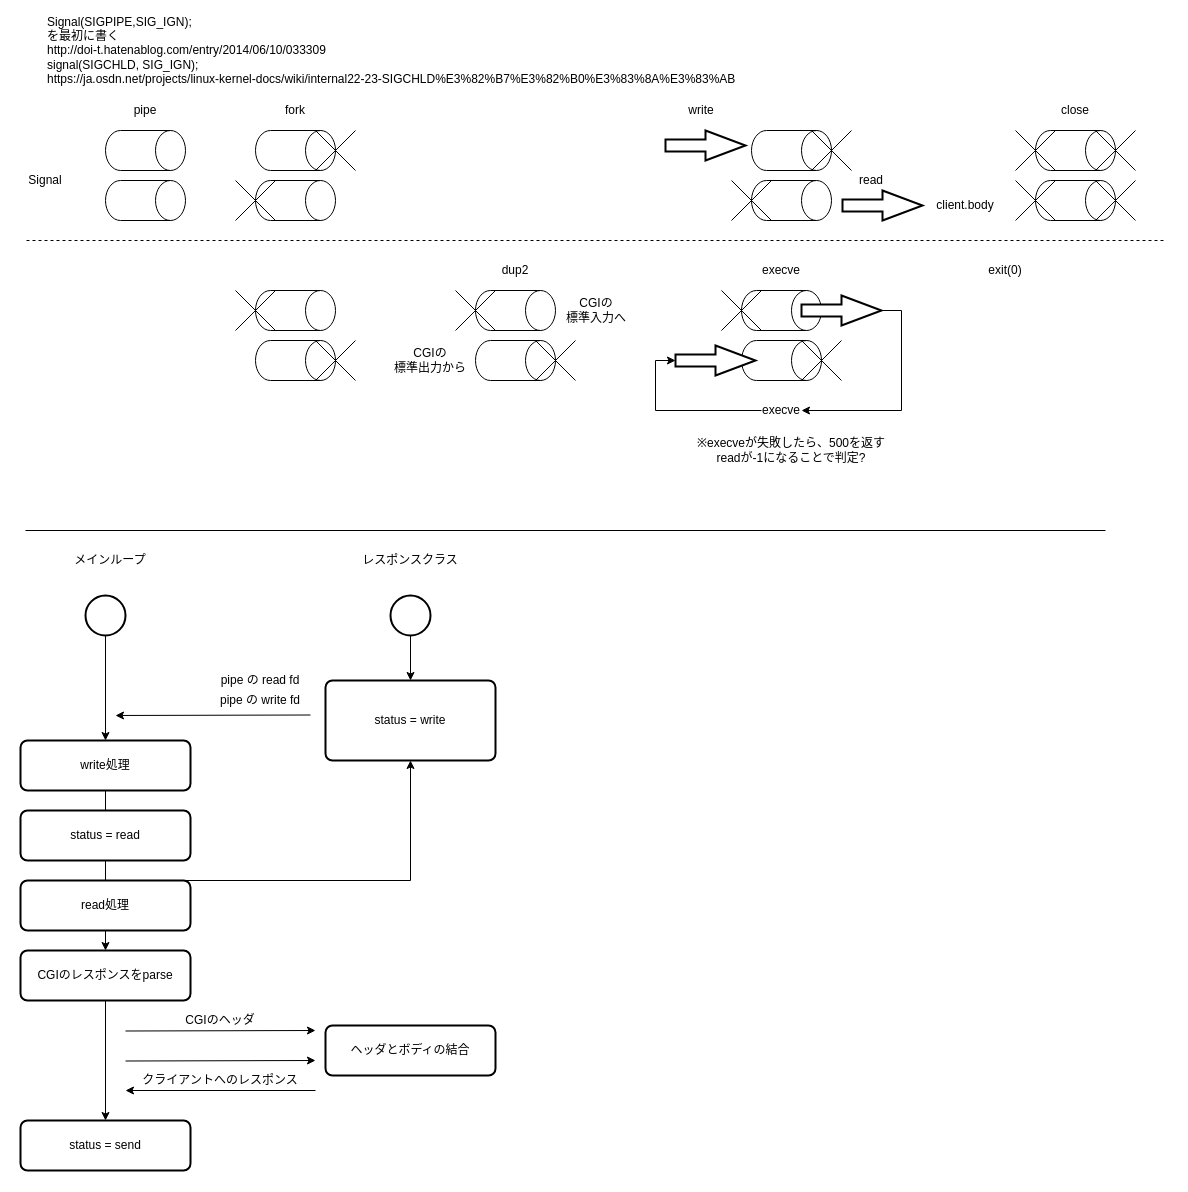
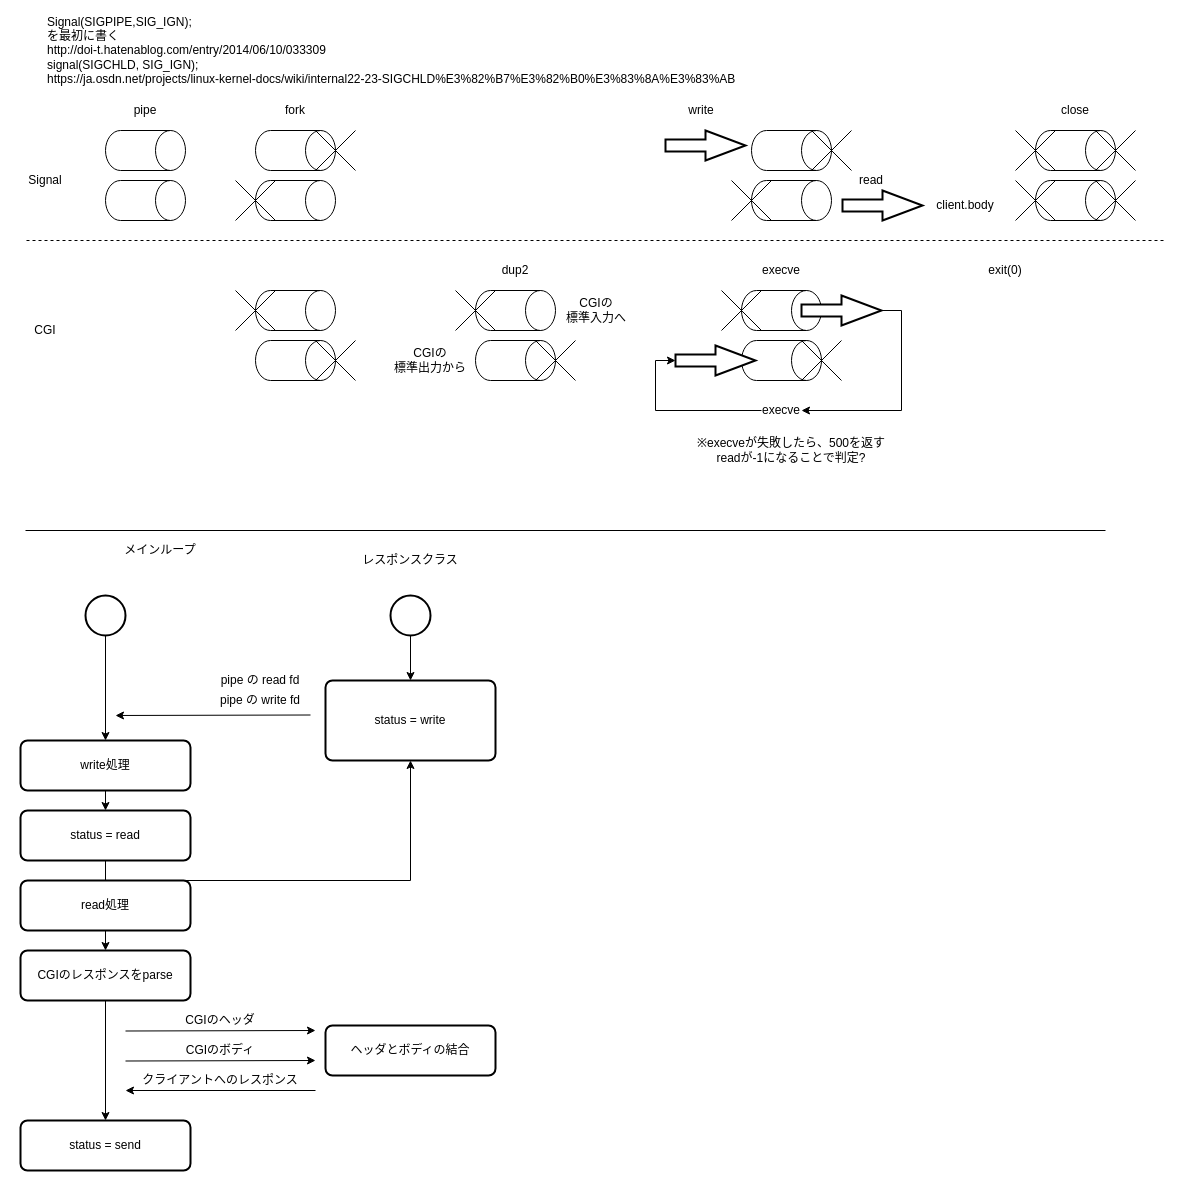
none -> (46, 331)
(111, 561) -> (161, 551)
(106, 804) -> (106, 802)
none -> (221, 1051)
